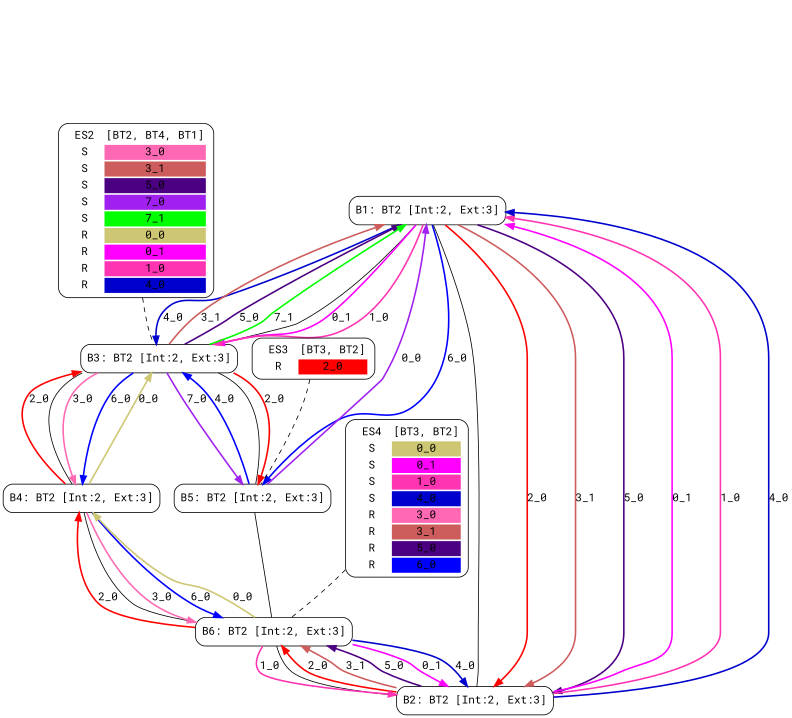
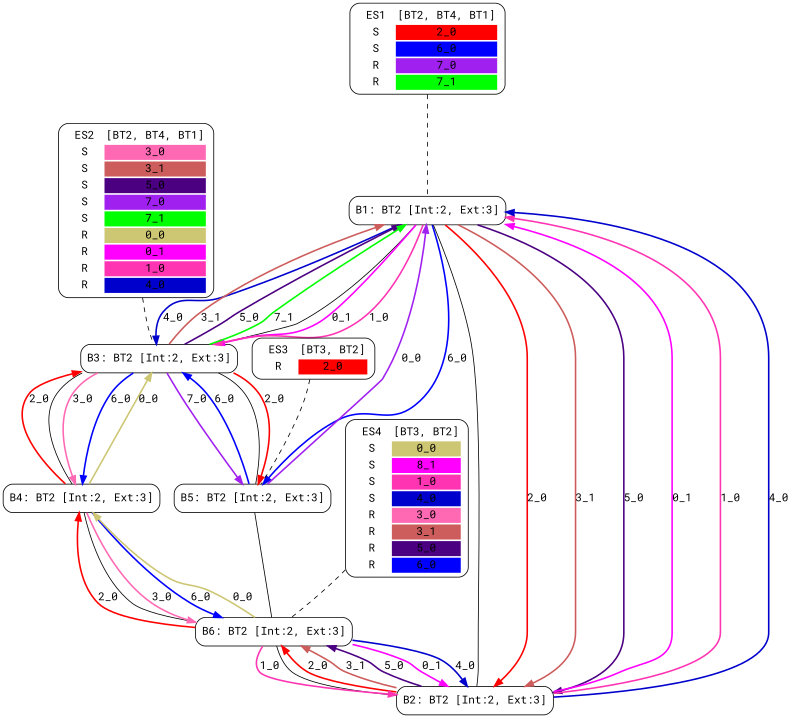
none -> (428, 49)
(224, 399) -> (224, 399)
(426, 465) -> (426, 465)
